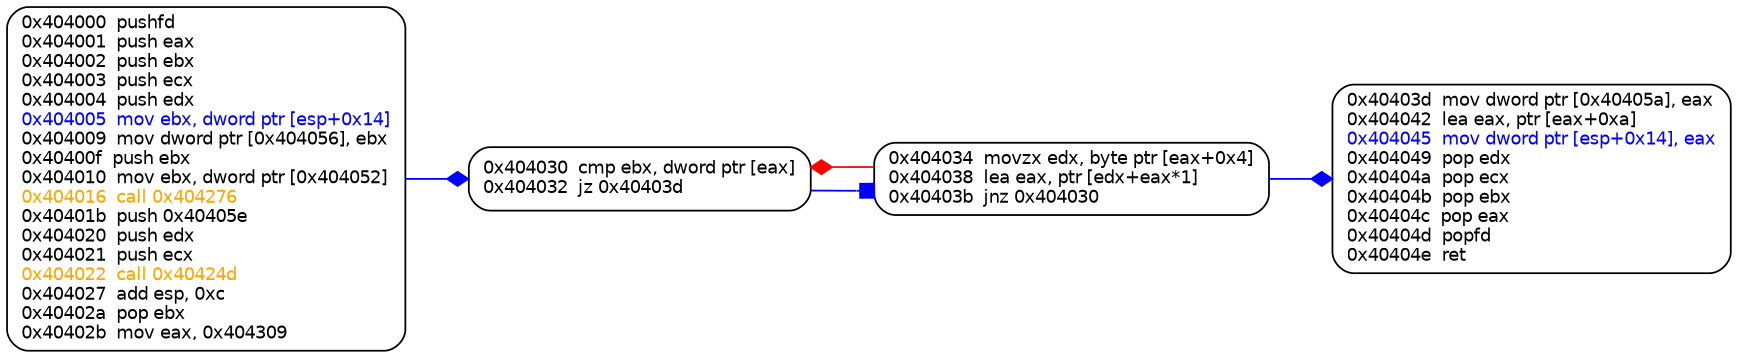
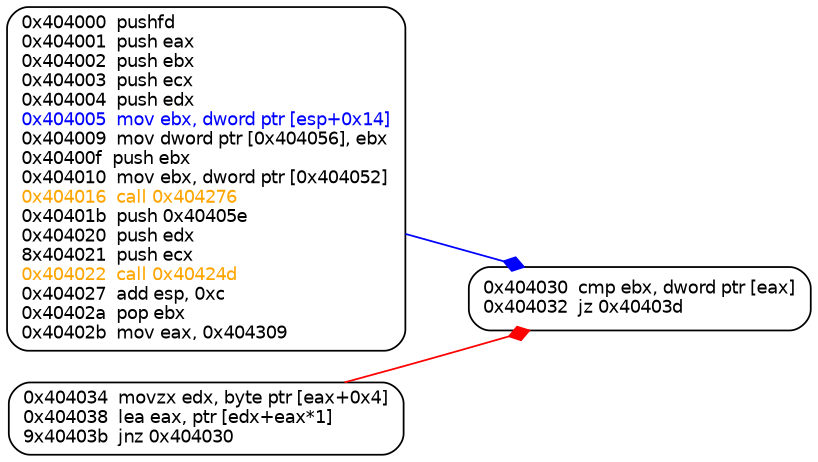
(1532, 179) -> none
(834, 191) -> none
(994, 197) -> (129, 437)
(108, 256) -> (108, 256)
